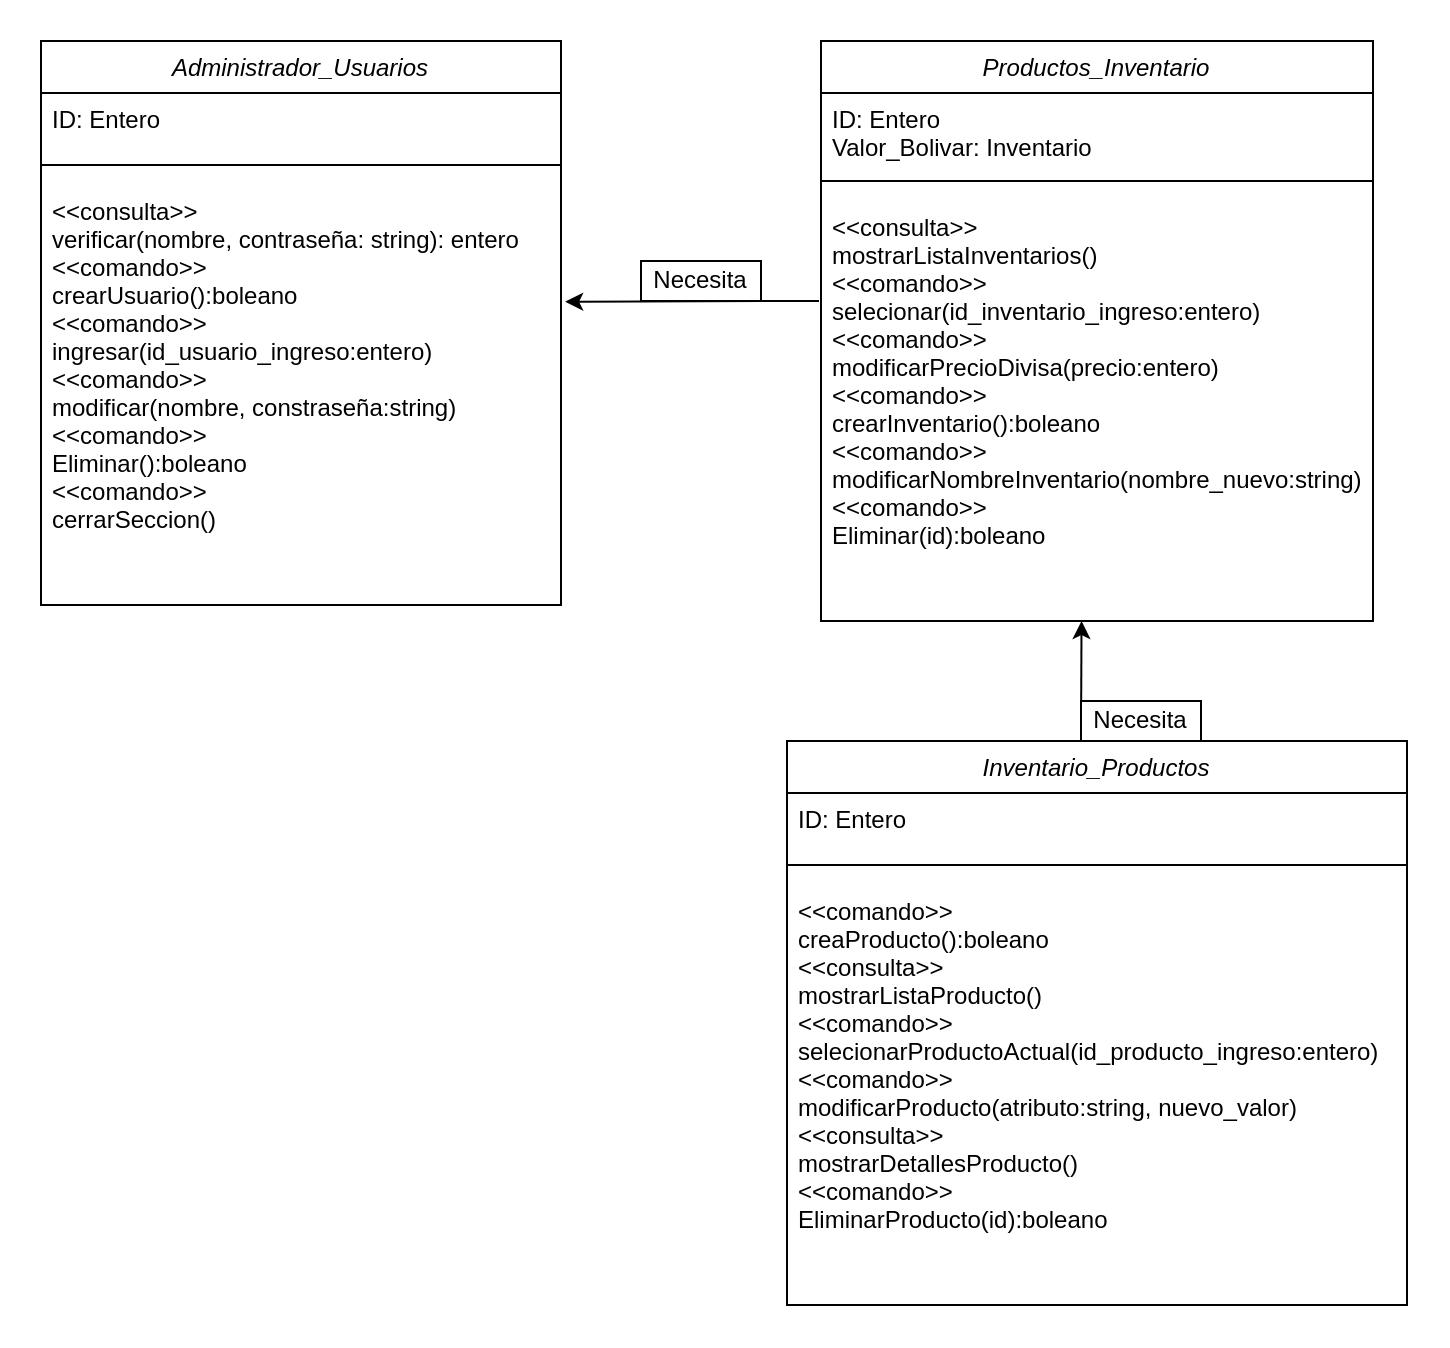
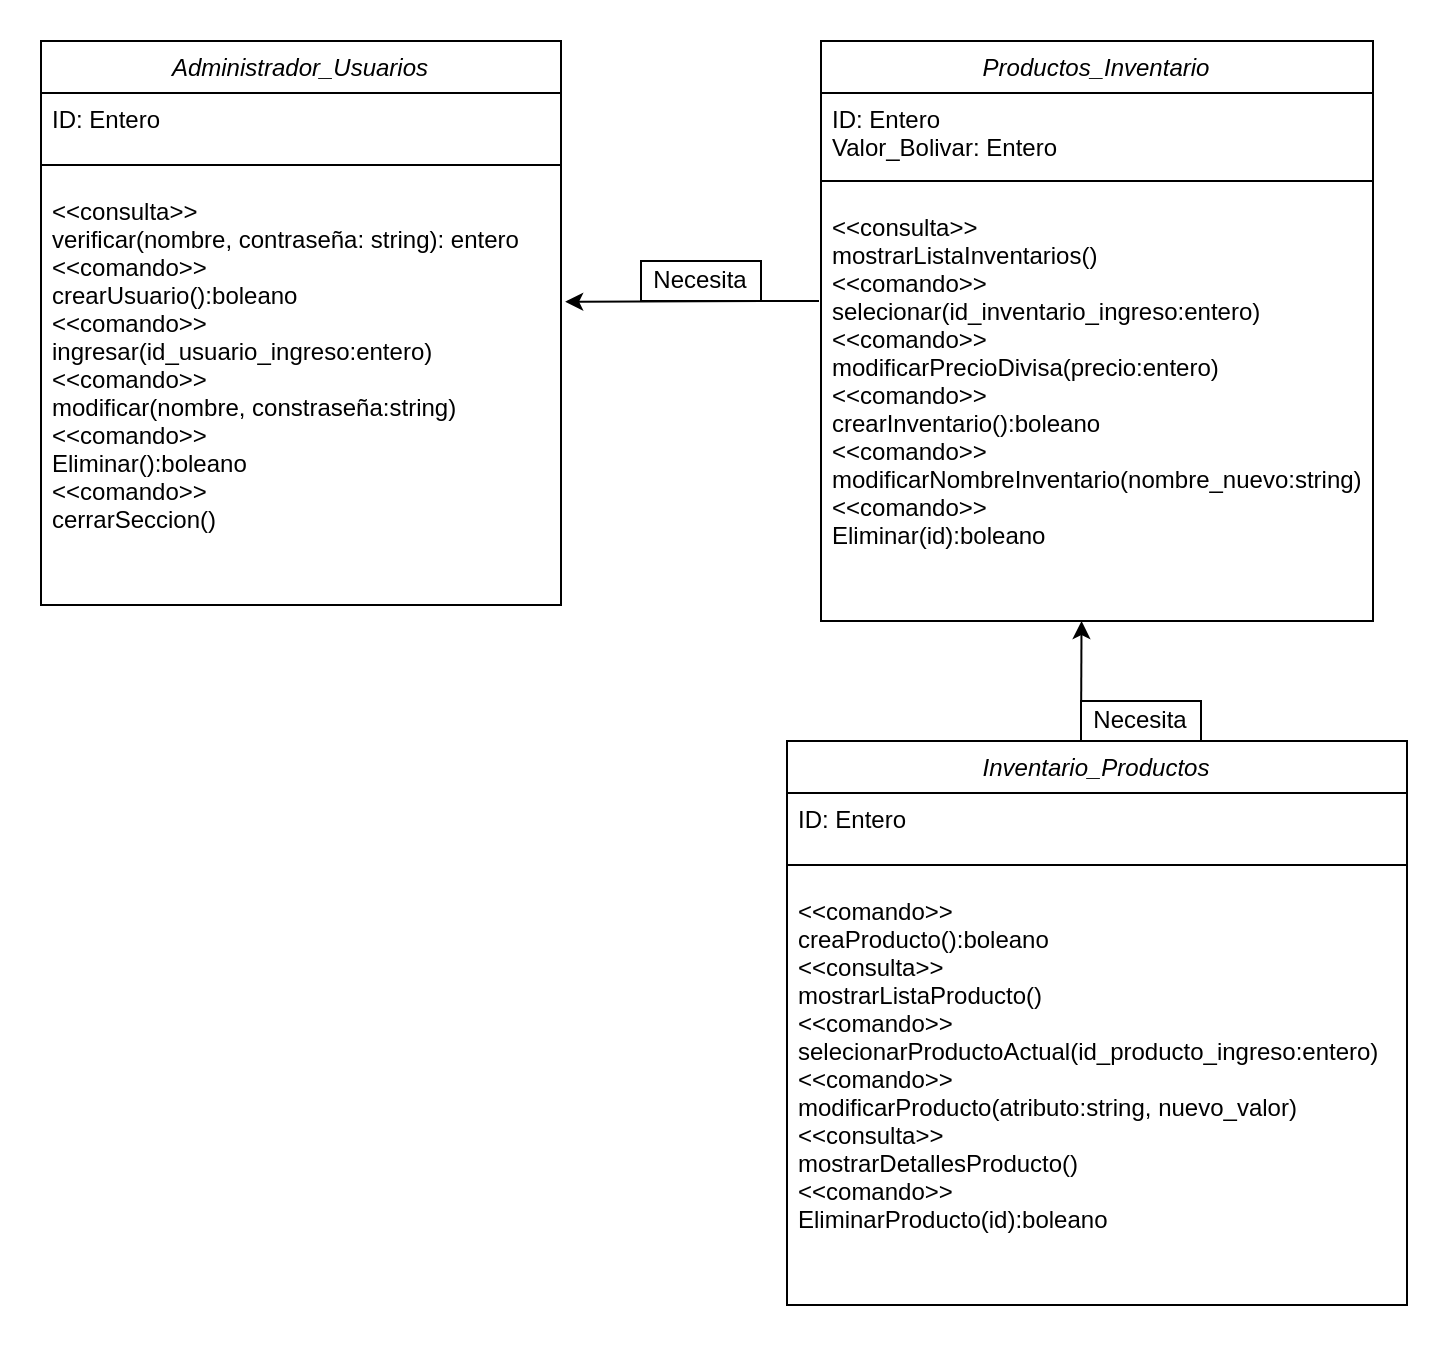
(893, 120) -> (893, 120)
